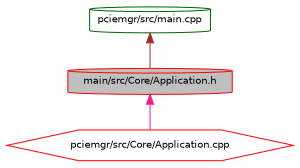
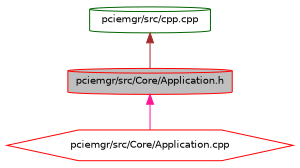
(150, 20) -> (150, 20)
(150, 81) -> (150, 81)
